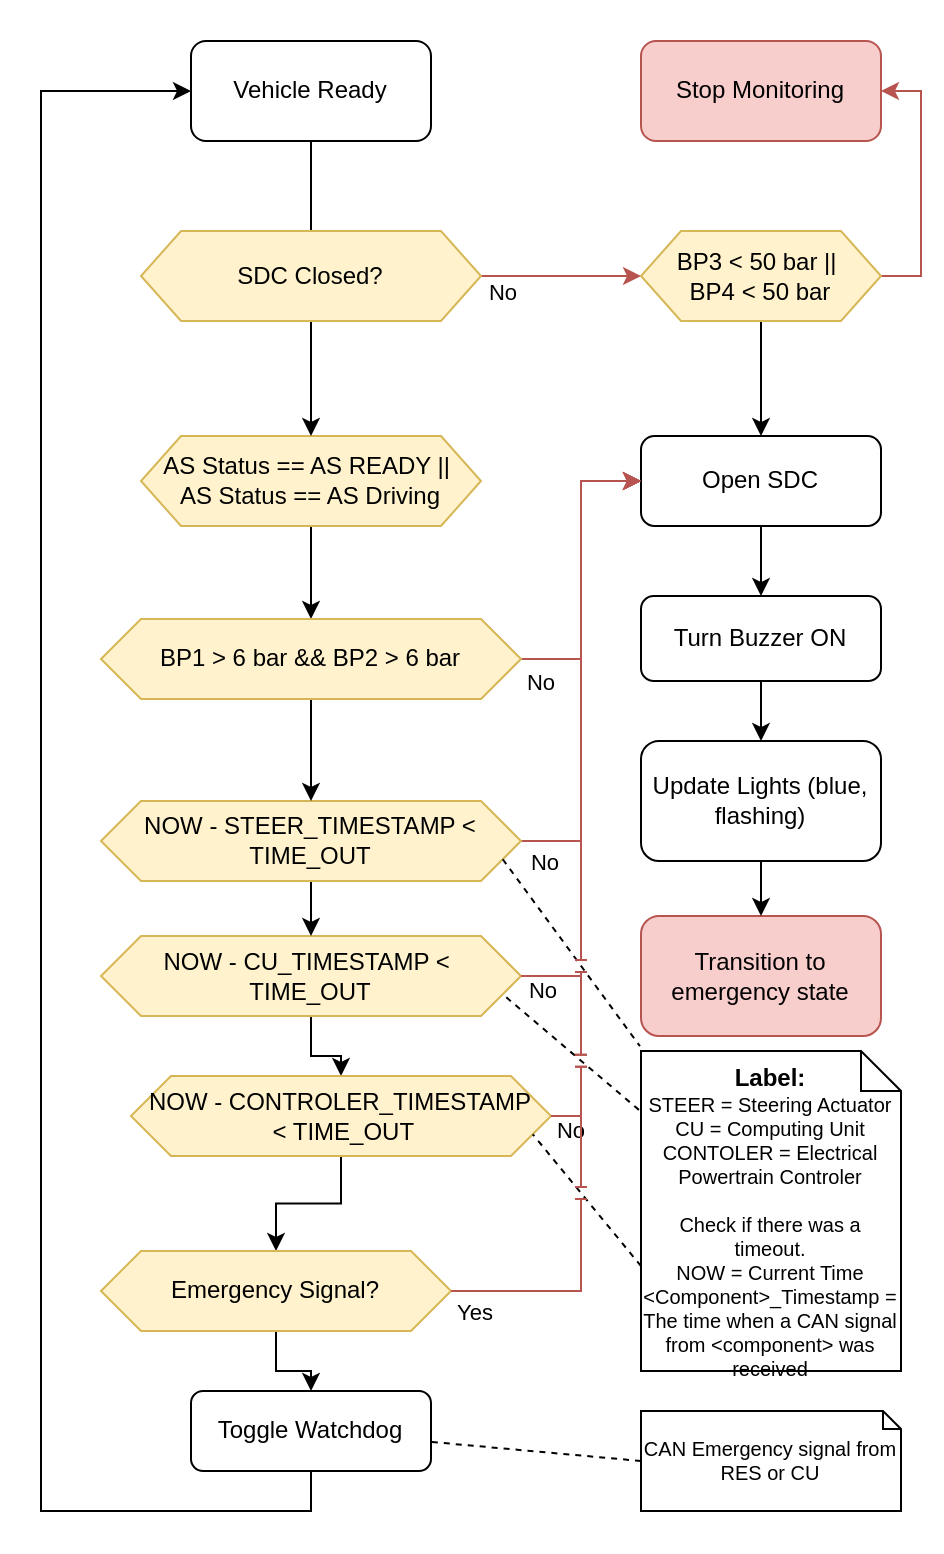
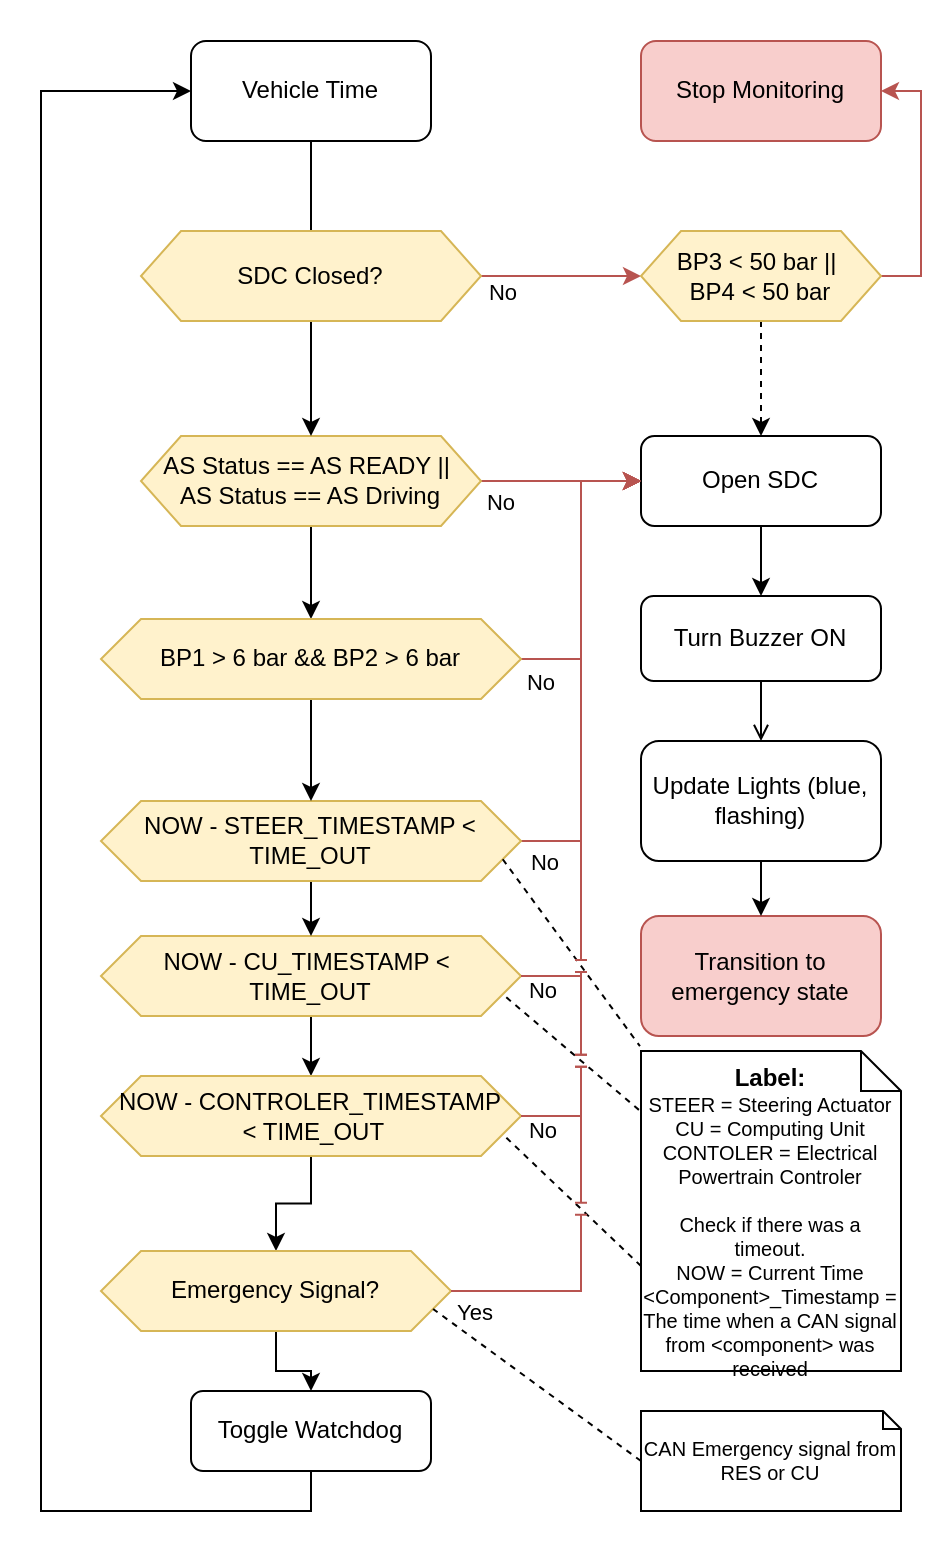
(311, 91) -> (311, 91)
(761, 370) -> (761, 370)
none -> (529, 481)
(761, 726) -> (761, 729)
(341, 1116) -> (311, 1116)
(537, 1452) -> (537, 1385)
